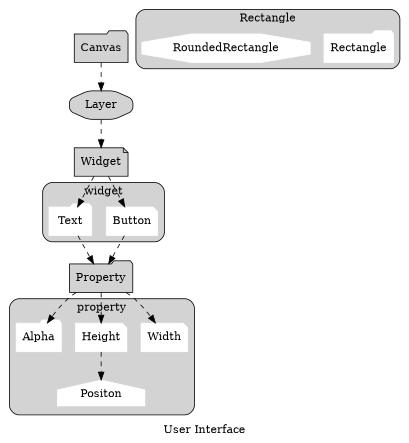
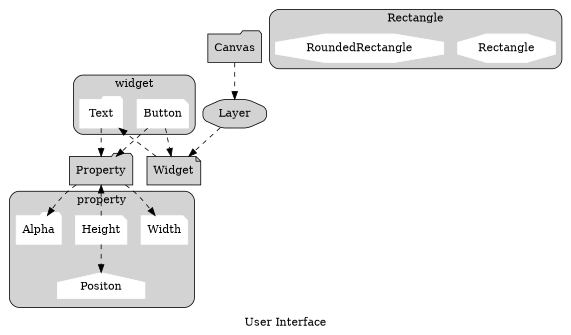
(359, 48) -> (507, 48)
(115, 188) -> (168, 139)
(101, 304) -> (101, 204)
